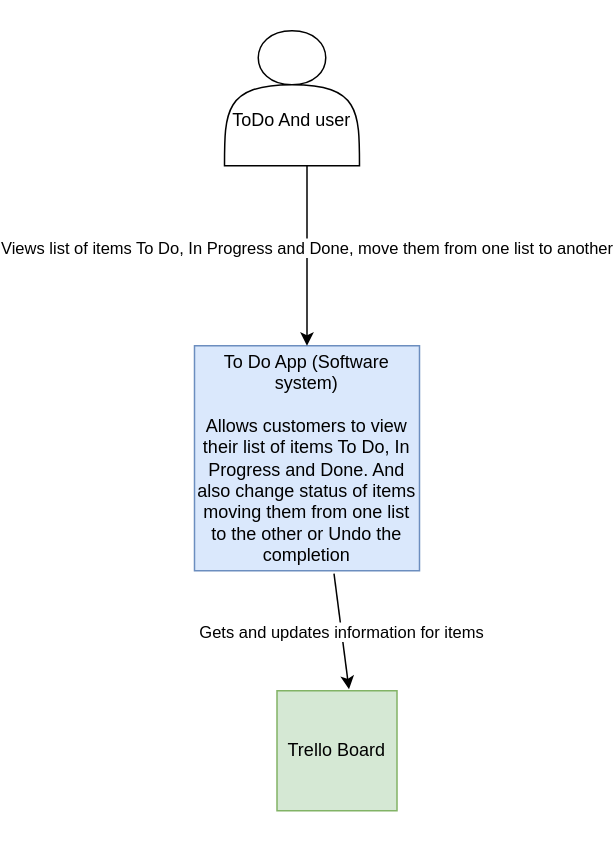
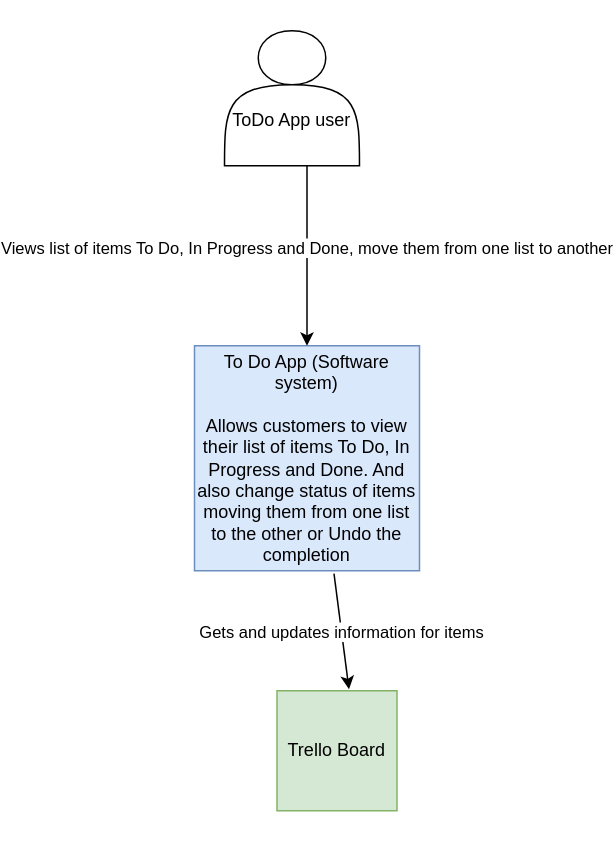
(292, 98) -> (292, 98)
